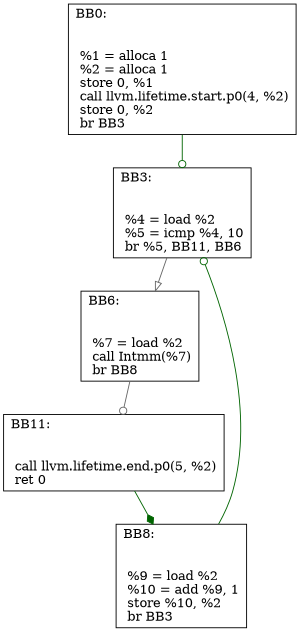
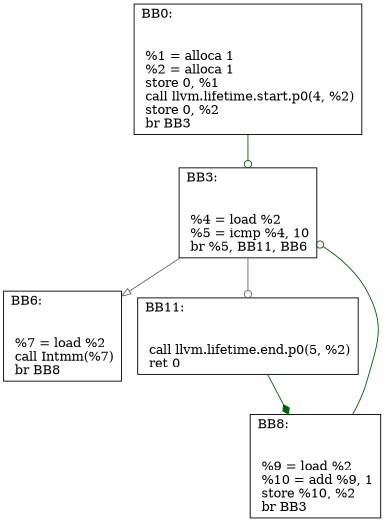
(127, 394) -> (248, 274)
